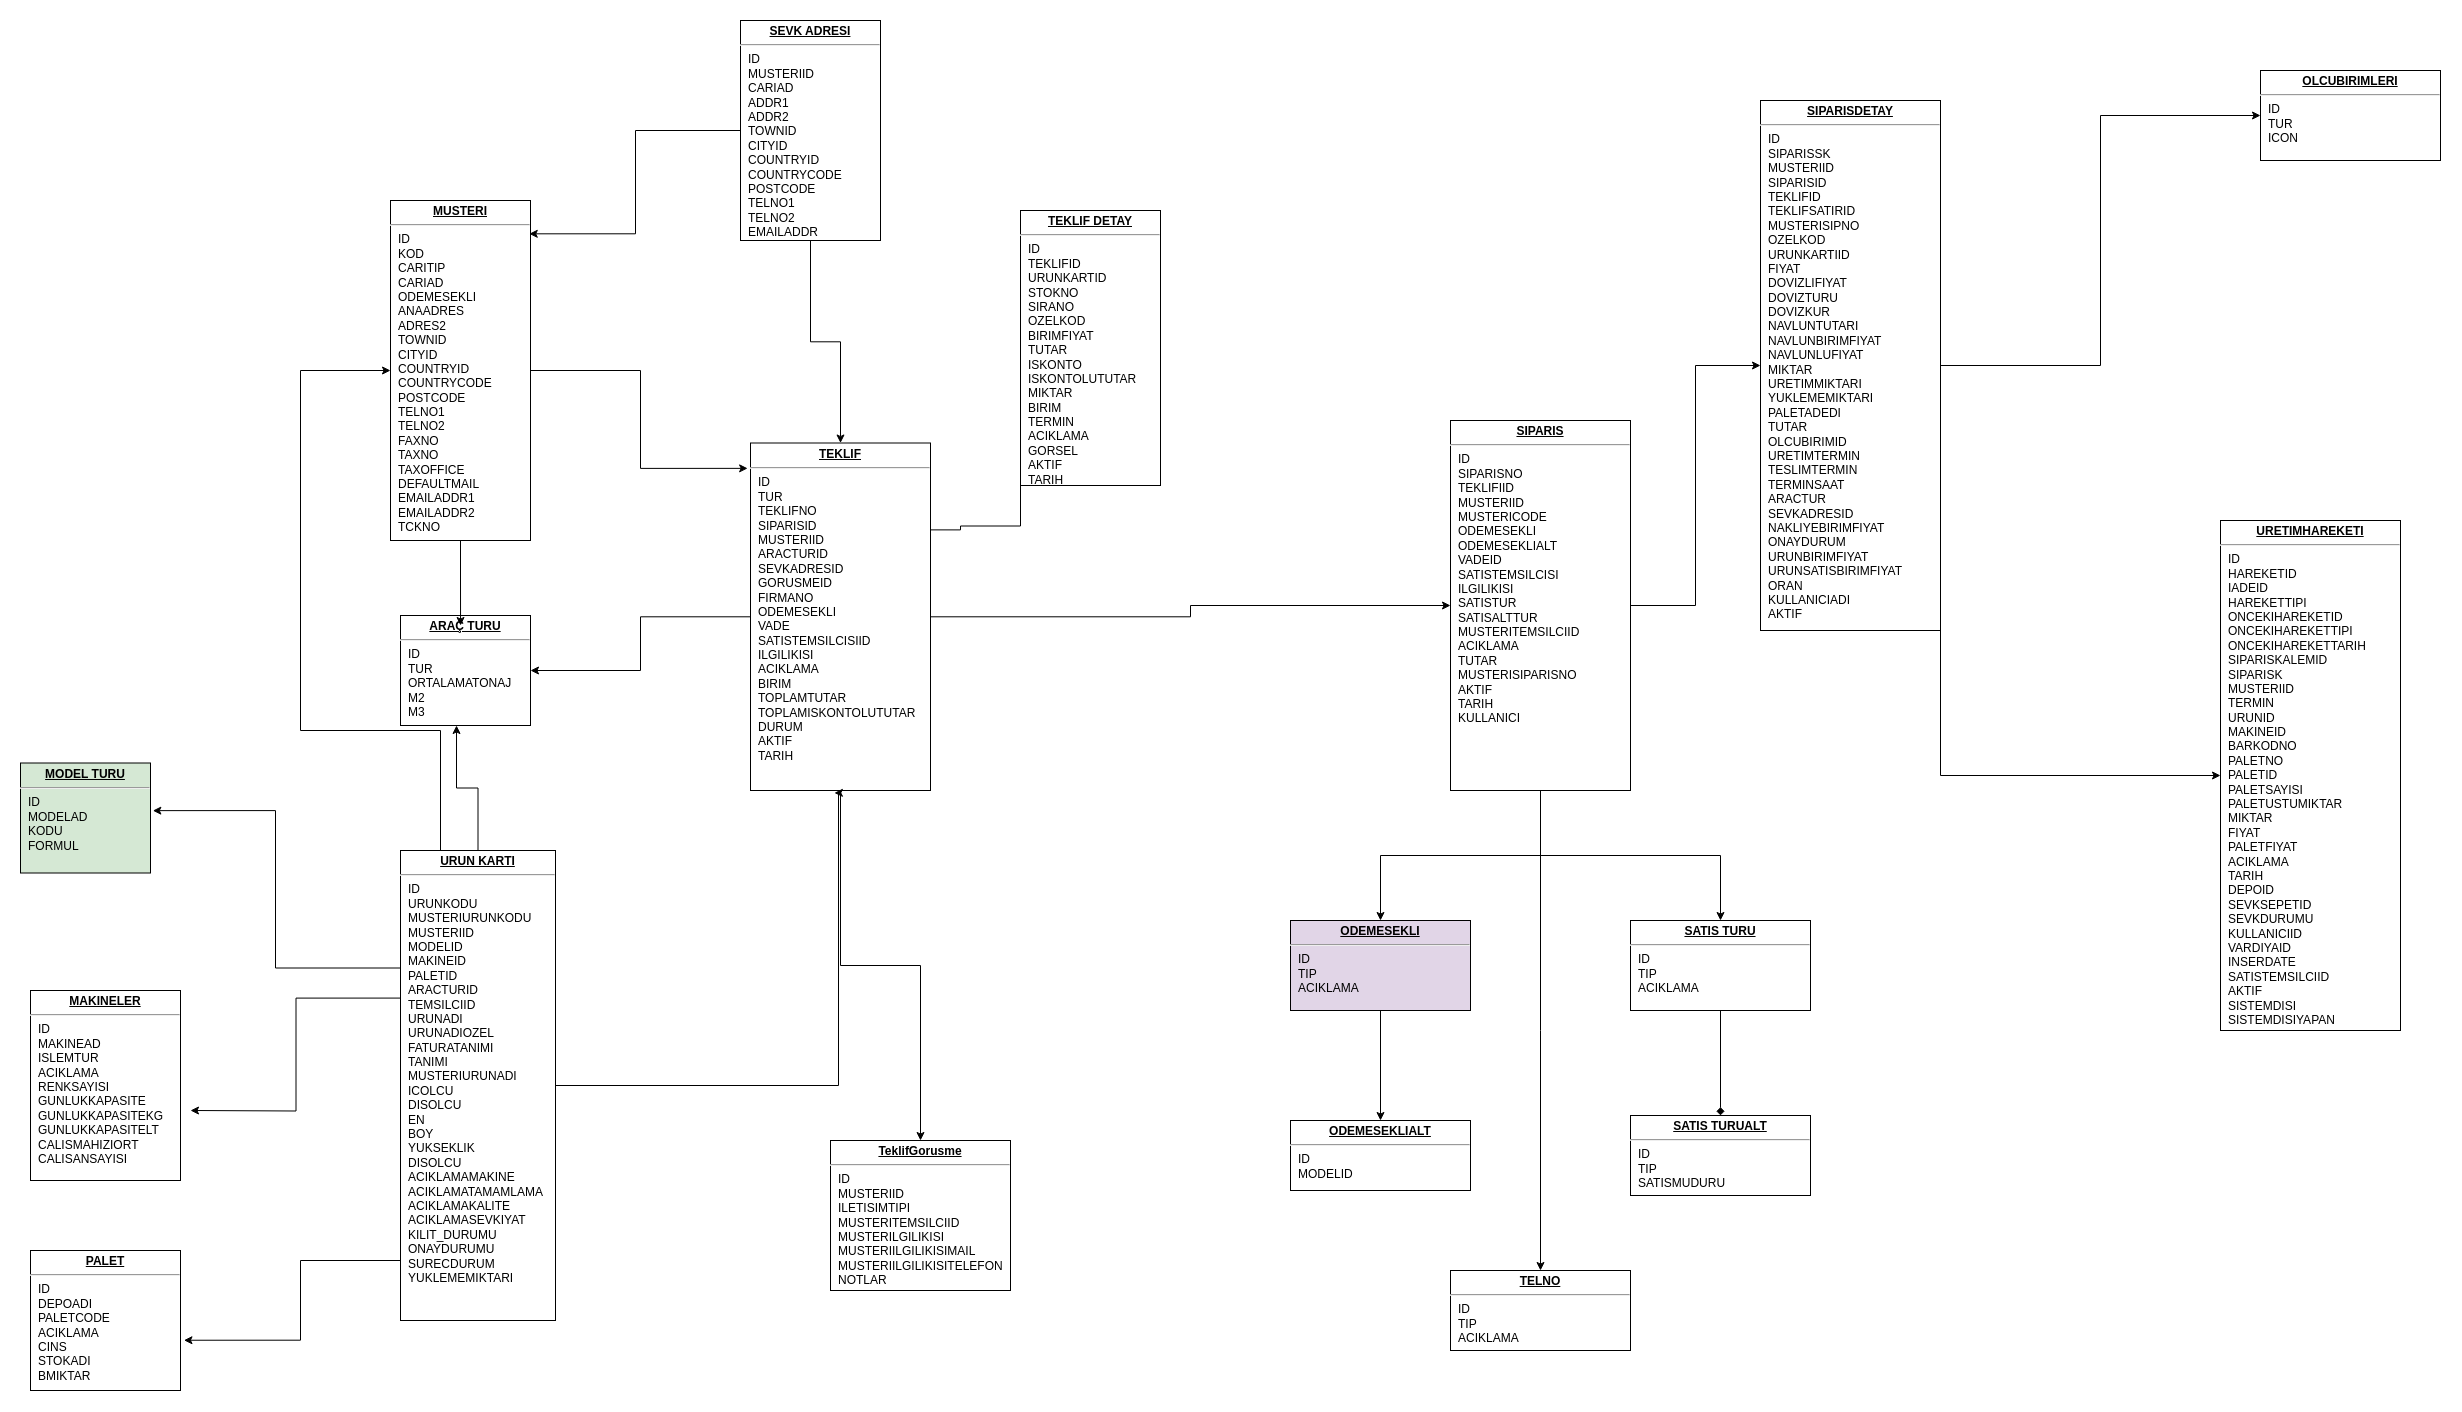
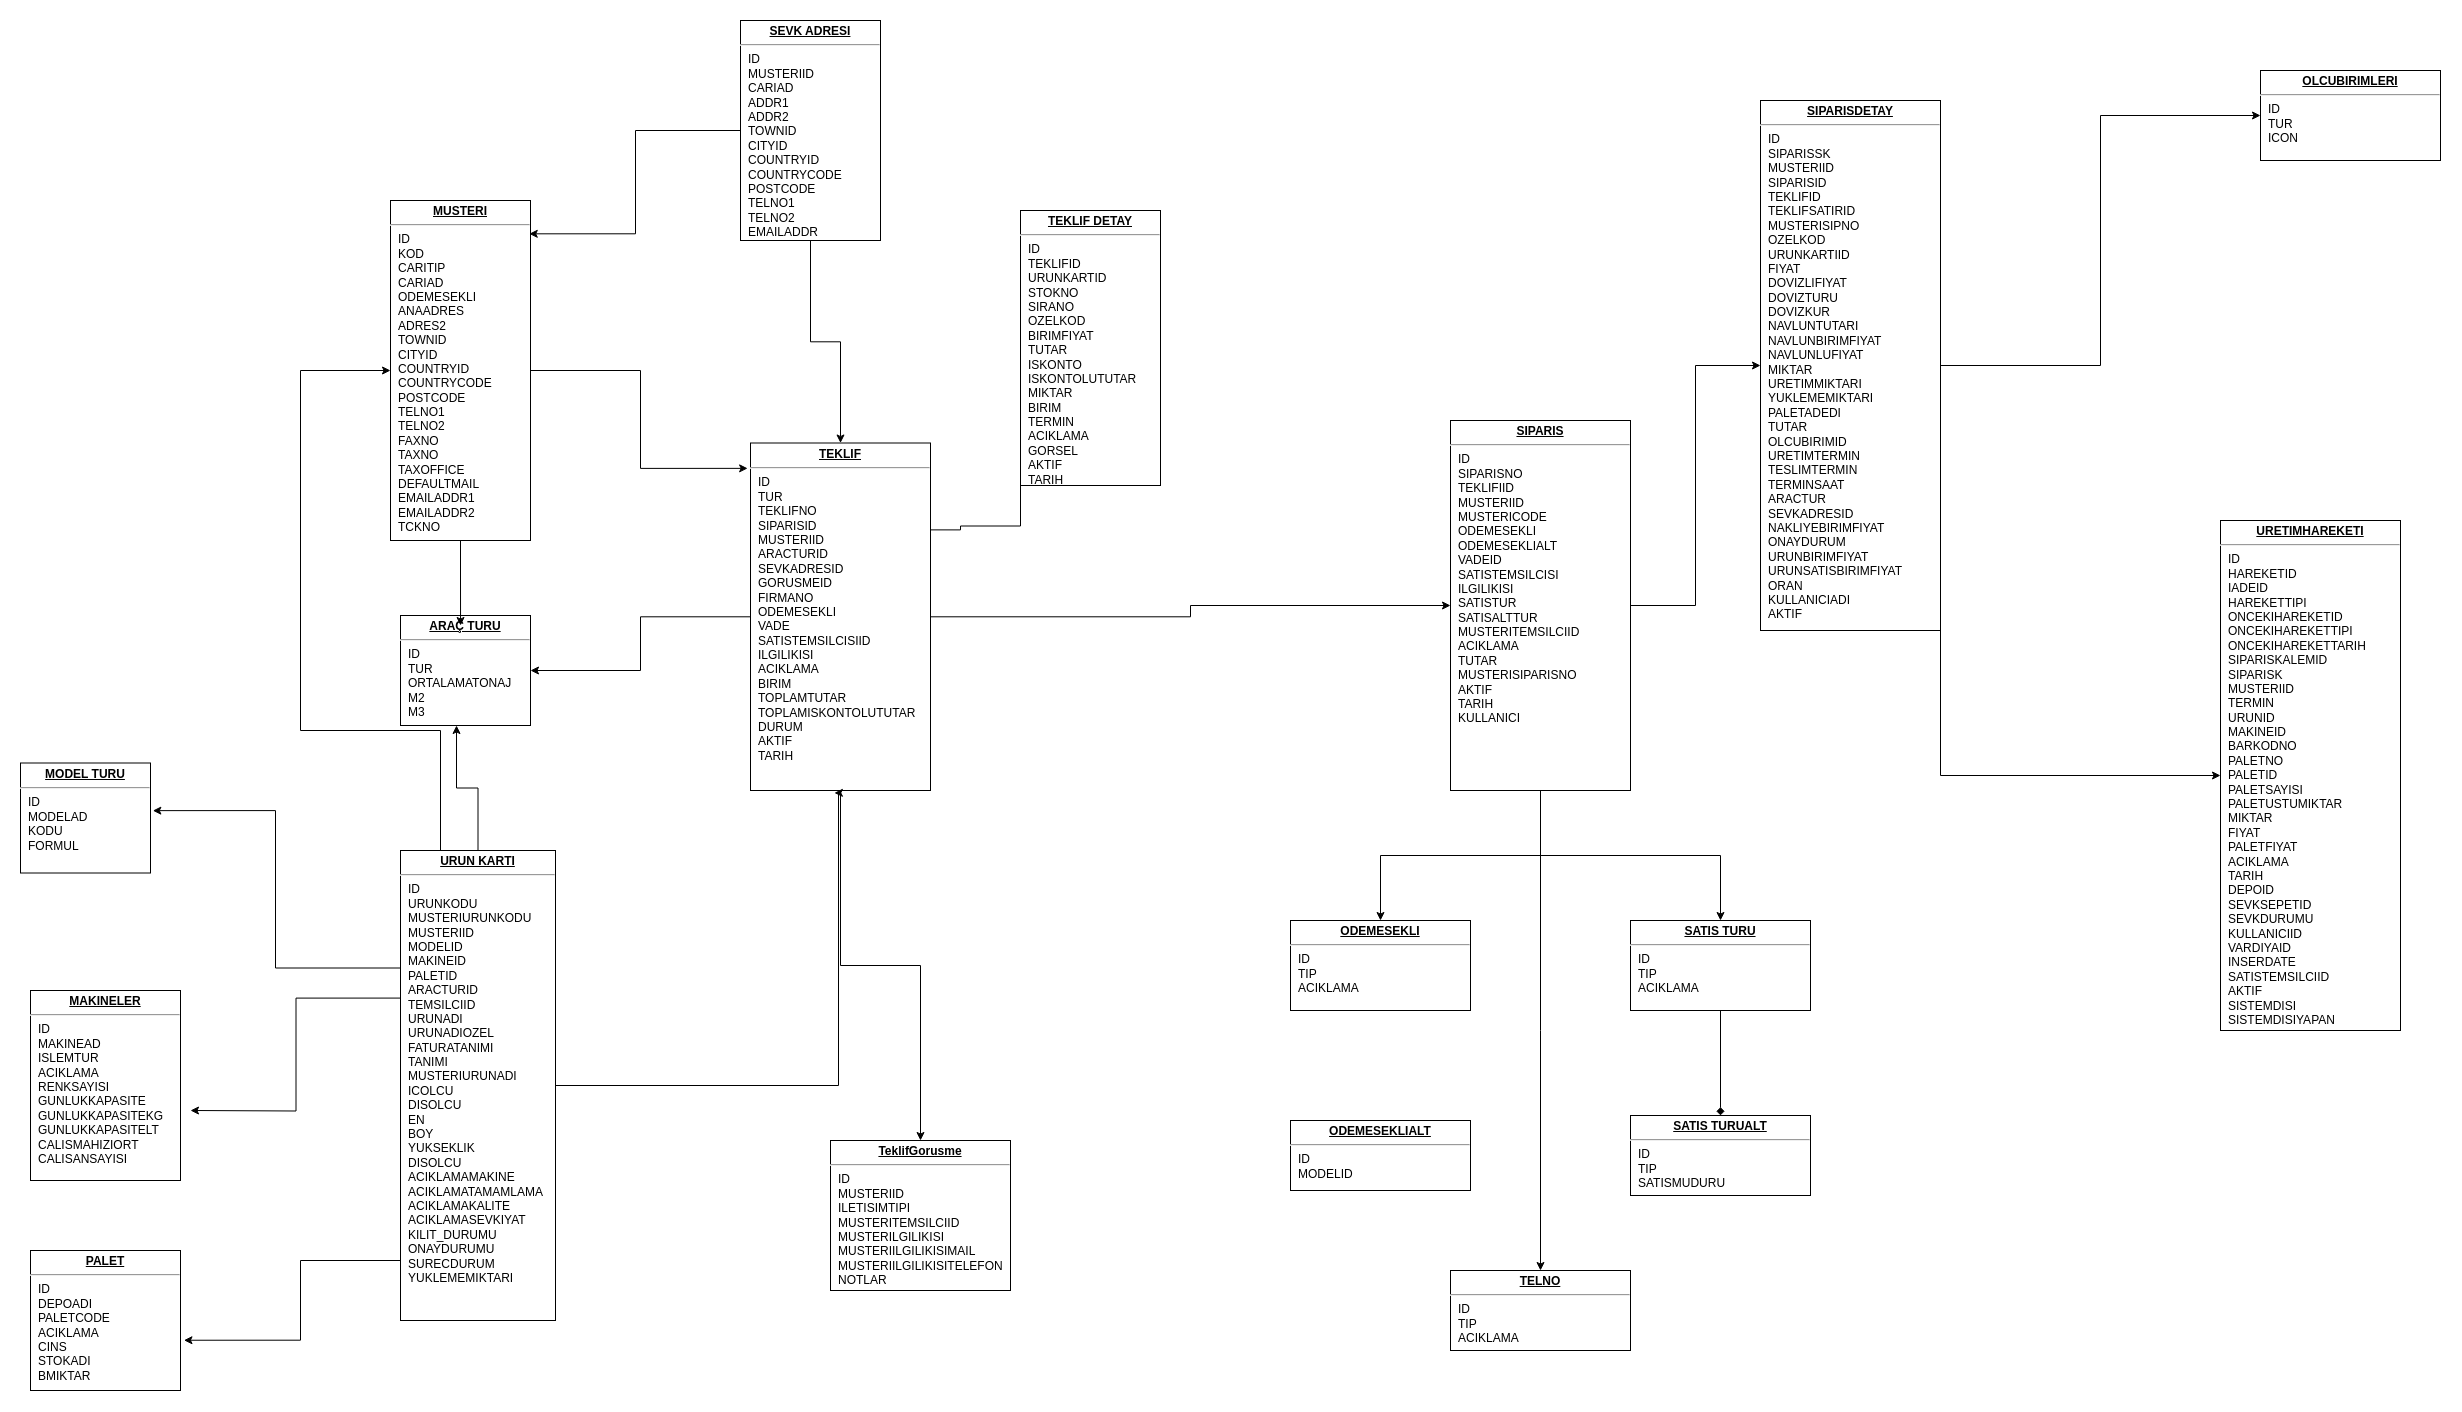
(86, 818) -> (86, 818)
(1381, 966) -> (1381, 966)
(1381, 1062) -> none
